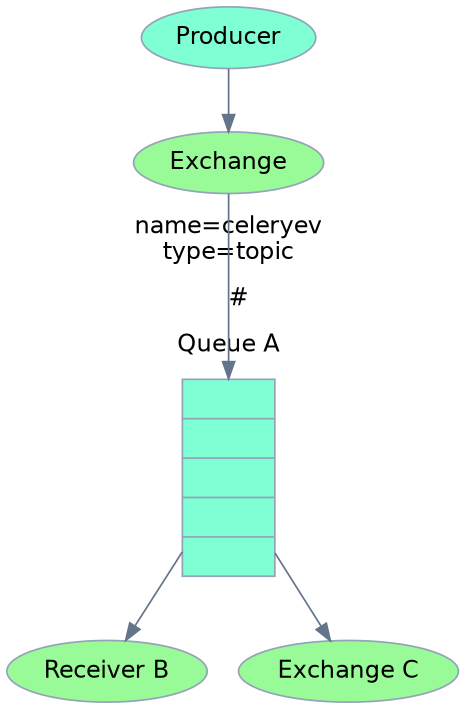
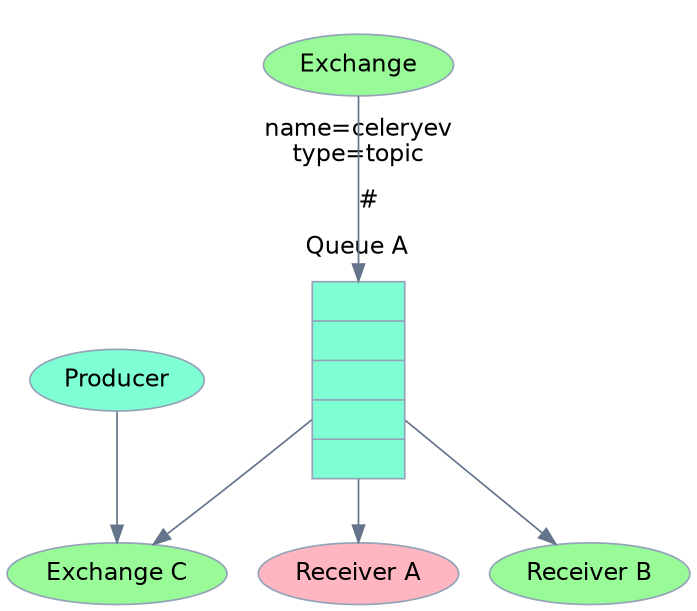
(229, 92) -> (117, 468)
none -> (358, 574)
